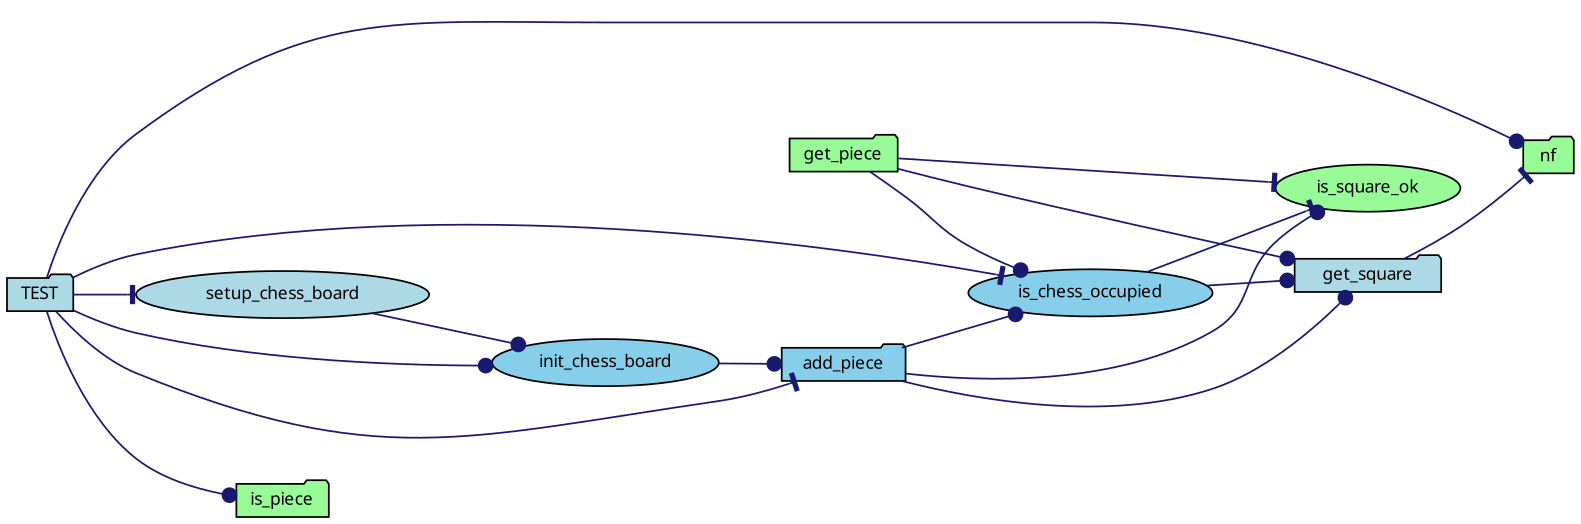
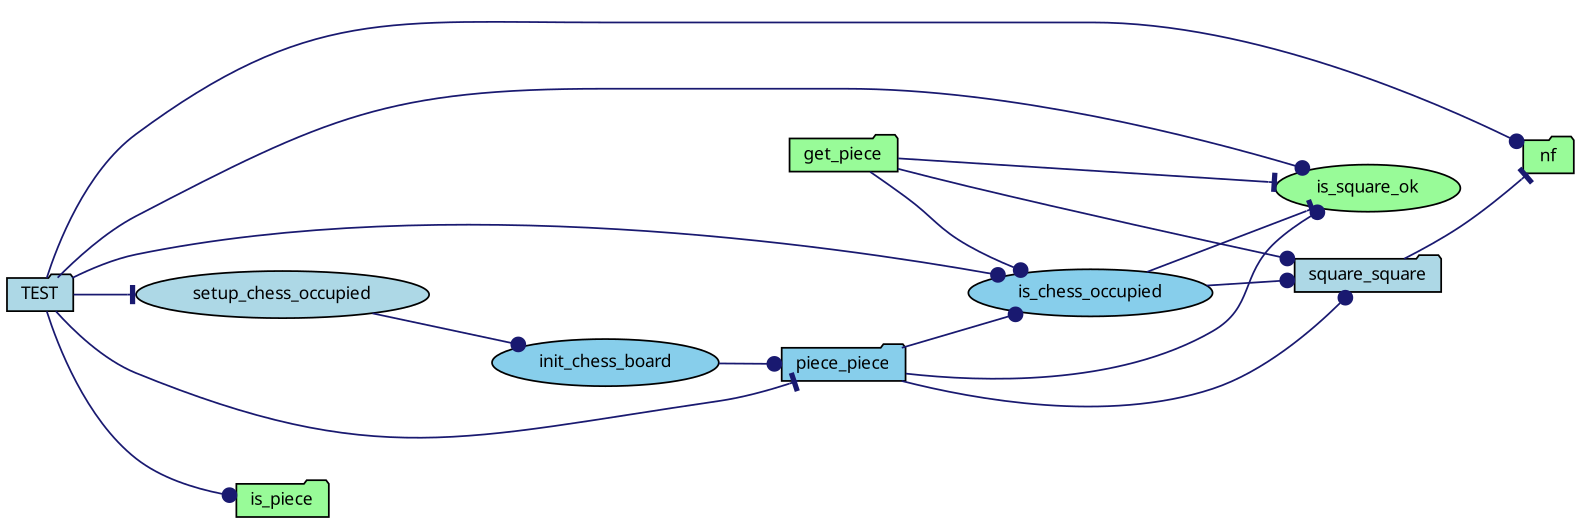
(532, 226) -> (532, 226)
(1368, 275) -> (1368, 275)
(283, 295) -> (283, 295)
(273, 355) -> (658, 89)
(844, 364) -> (844, 364)
